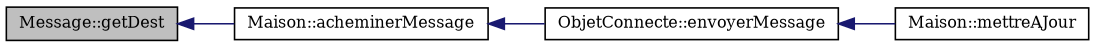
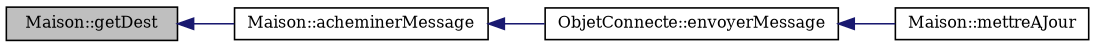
(92, 24) -> (92, 24)
